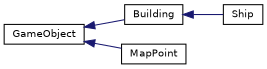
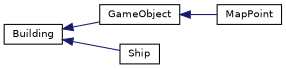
(110, 22) -> (86, 24)
